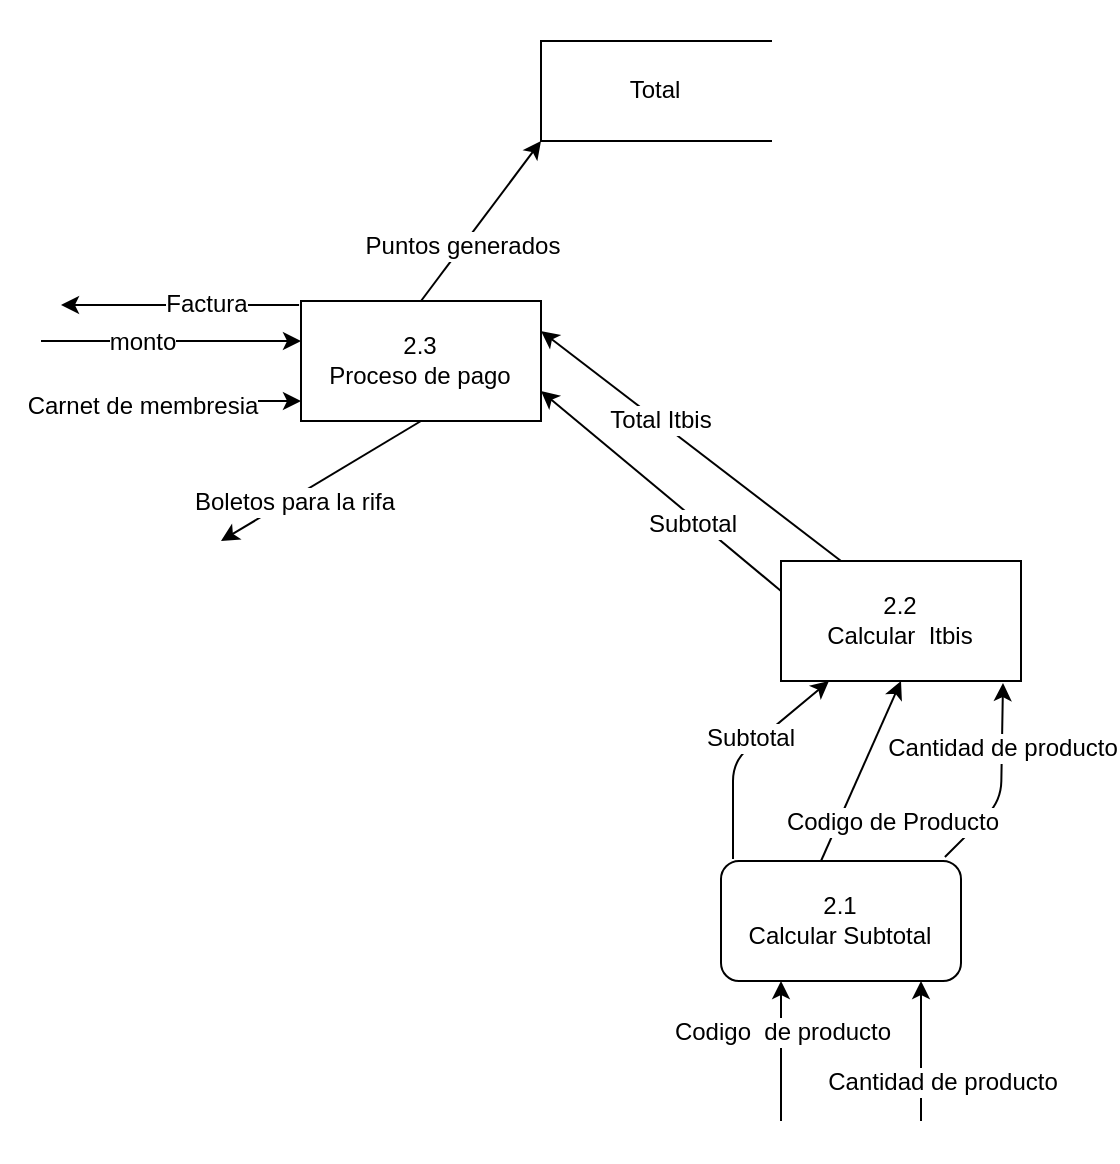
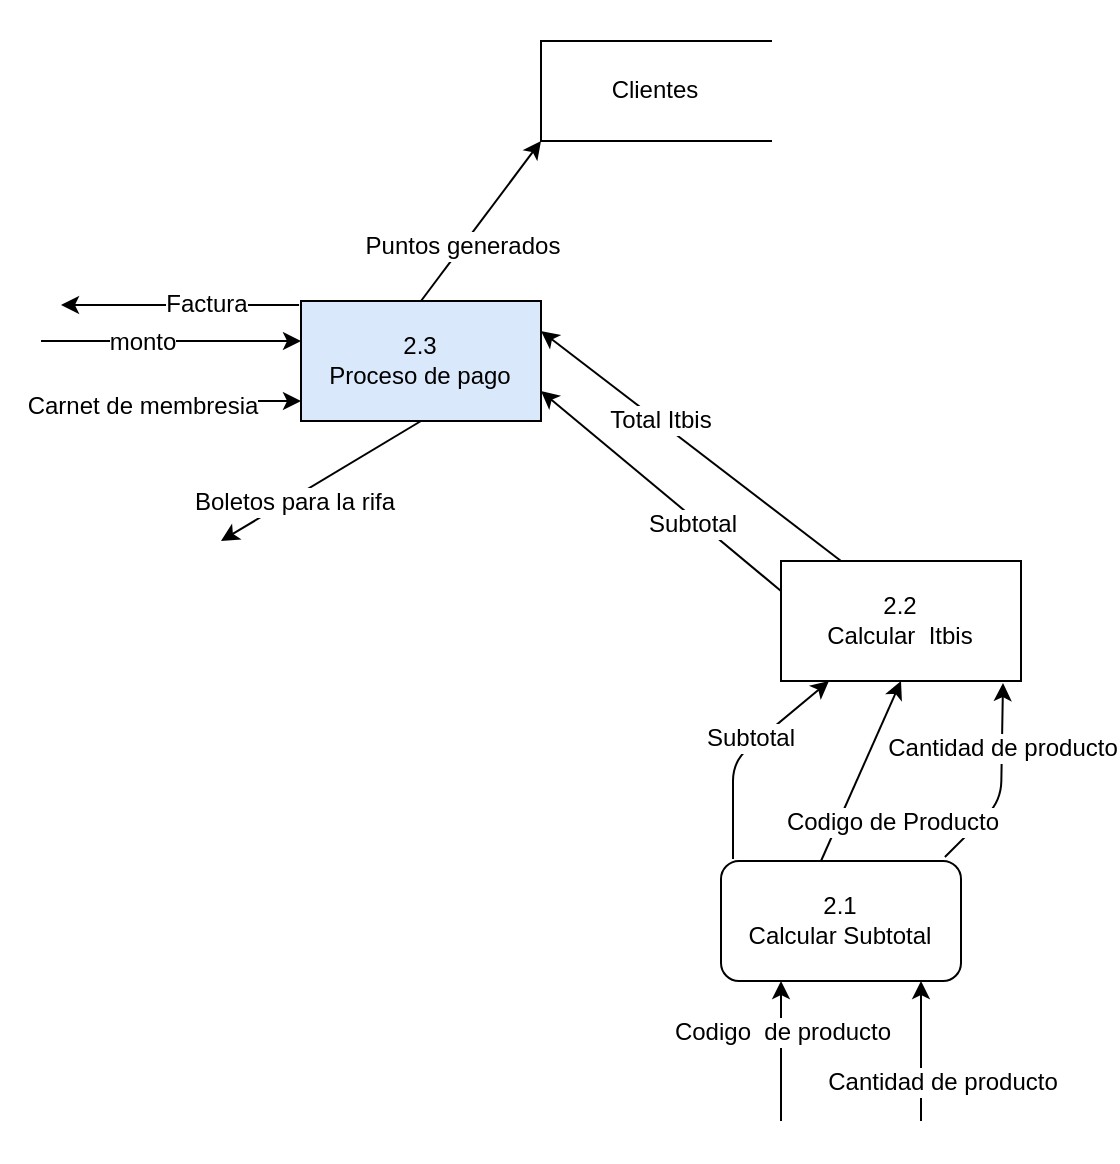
(656, 91) -> (656, 91)
(421, 361) -> (421, 361)
